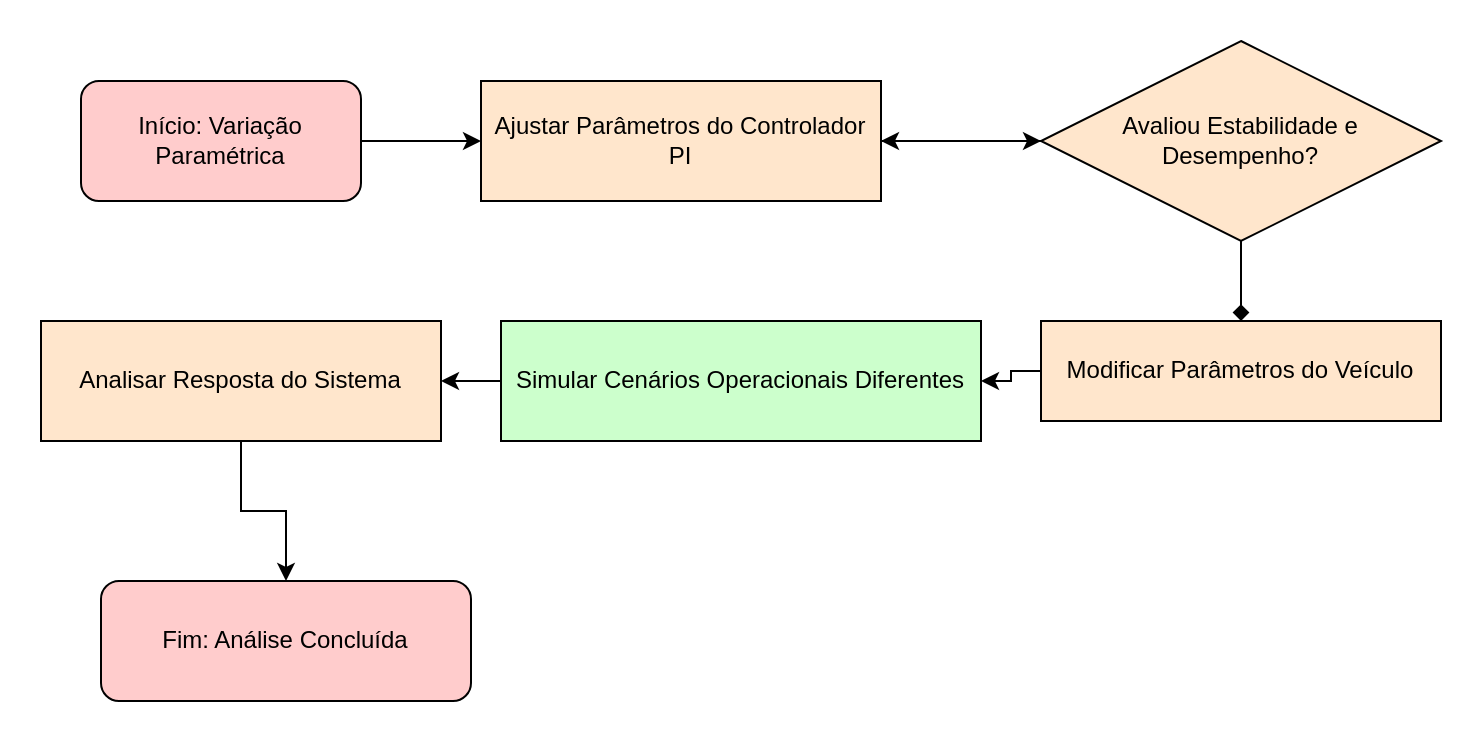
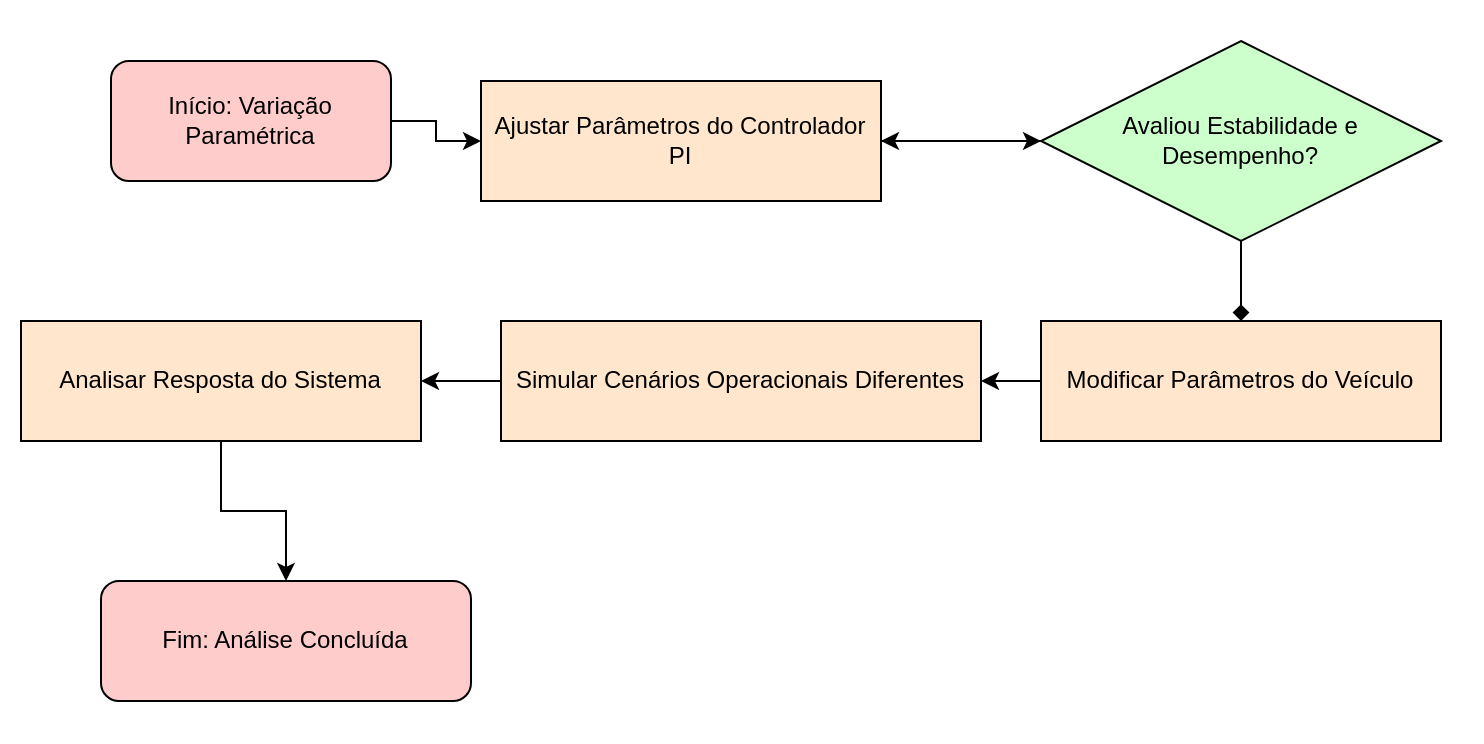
(221, 141) -> (251, 121)
(1241, 141) -> (1241, 141)
(1241, 371) -> (1241, 381)
(241, 381) -> (221, 381)
(741, 381) -> (741, 381)
